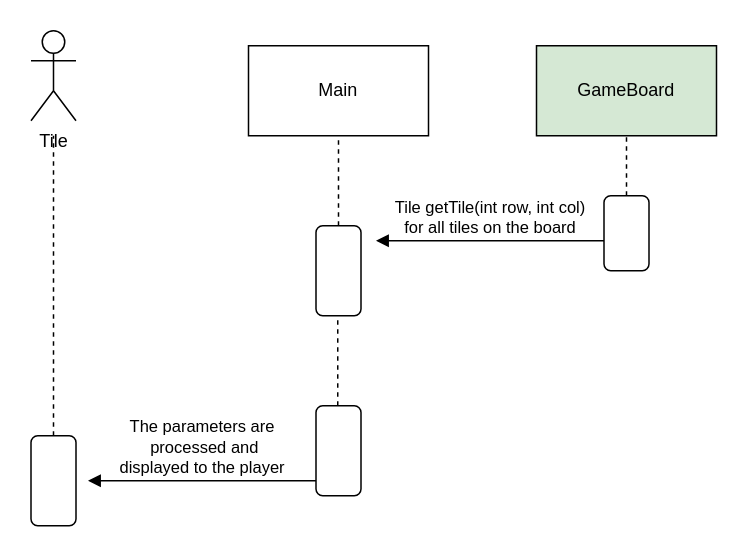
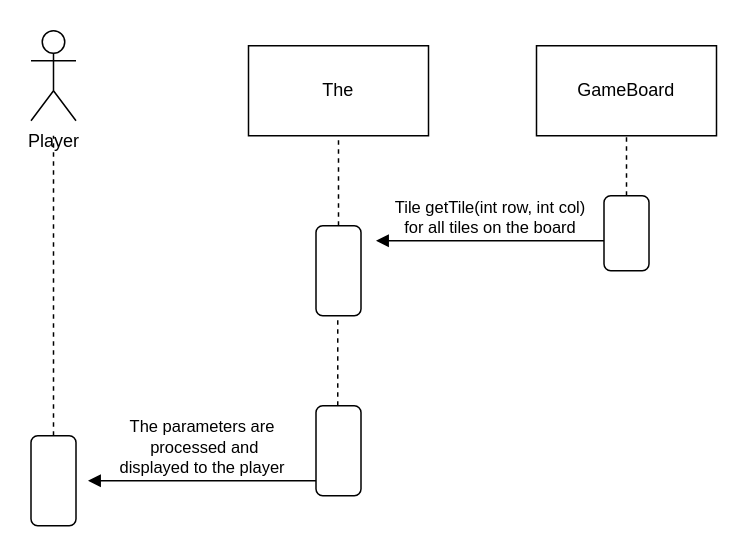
(338, 91) -> (338, 91)
(626, 91) -> (626, 91)
(54, 142) -> (54, 142)
